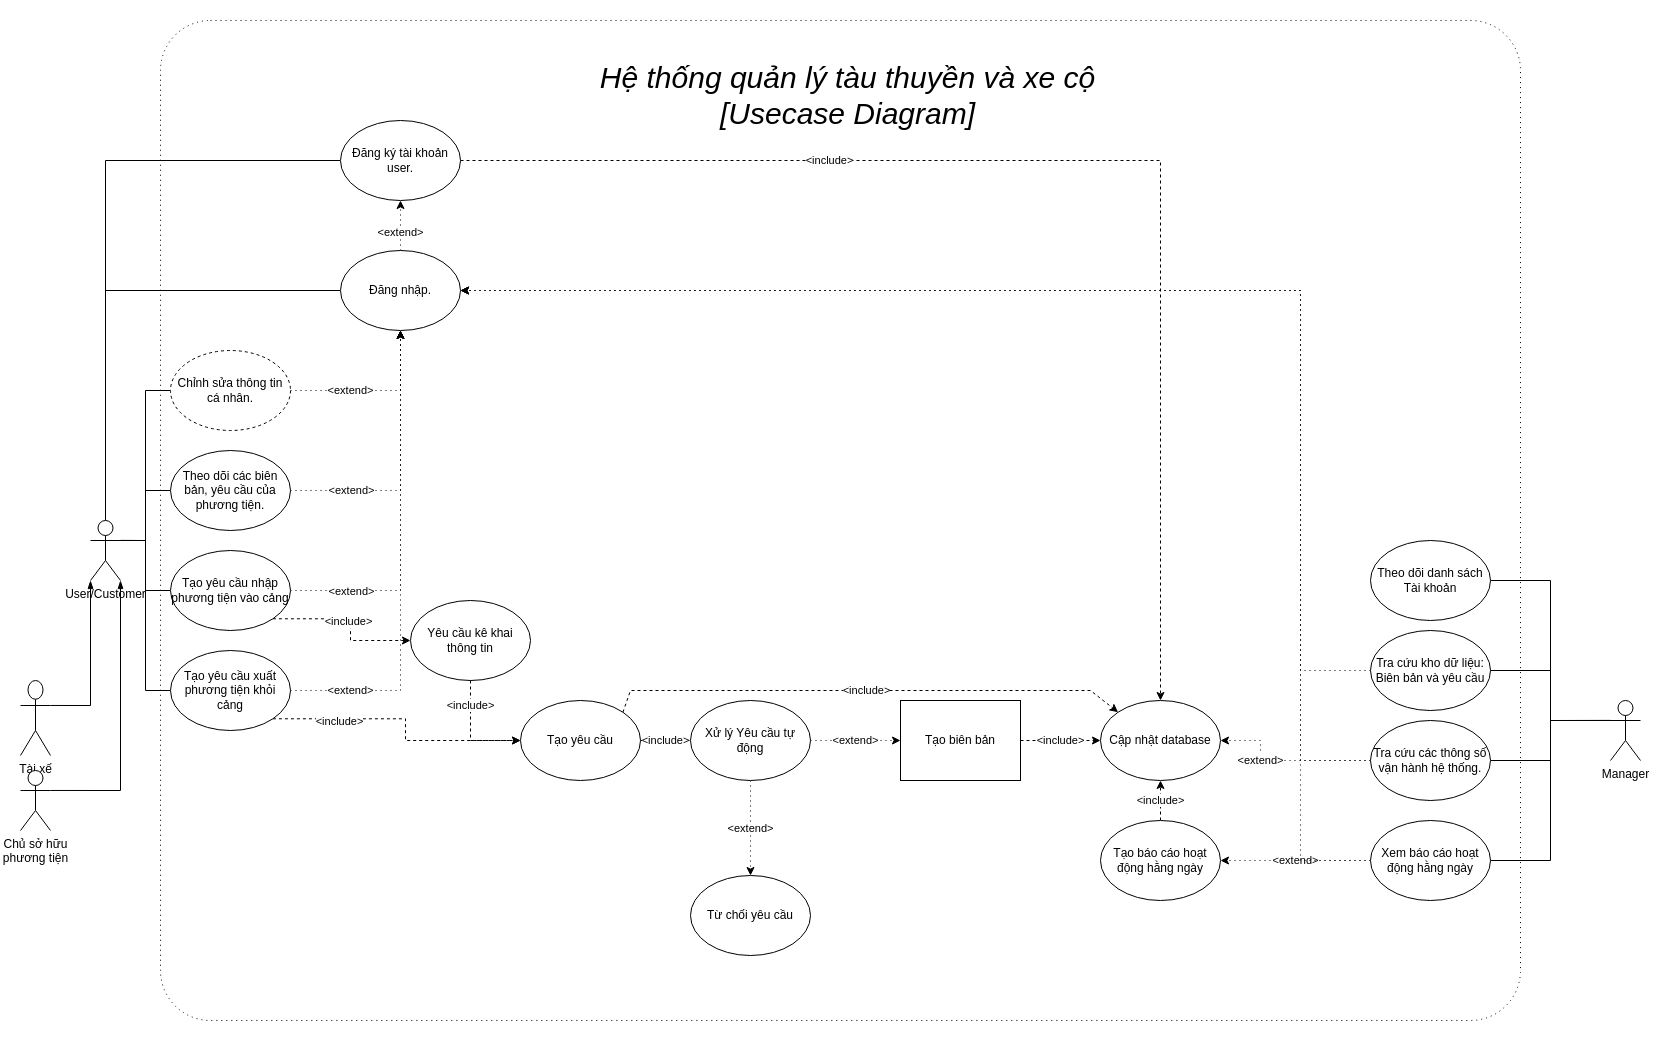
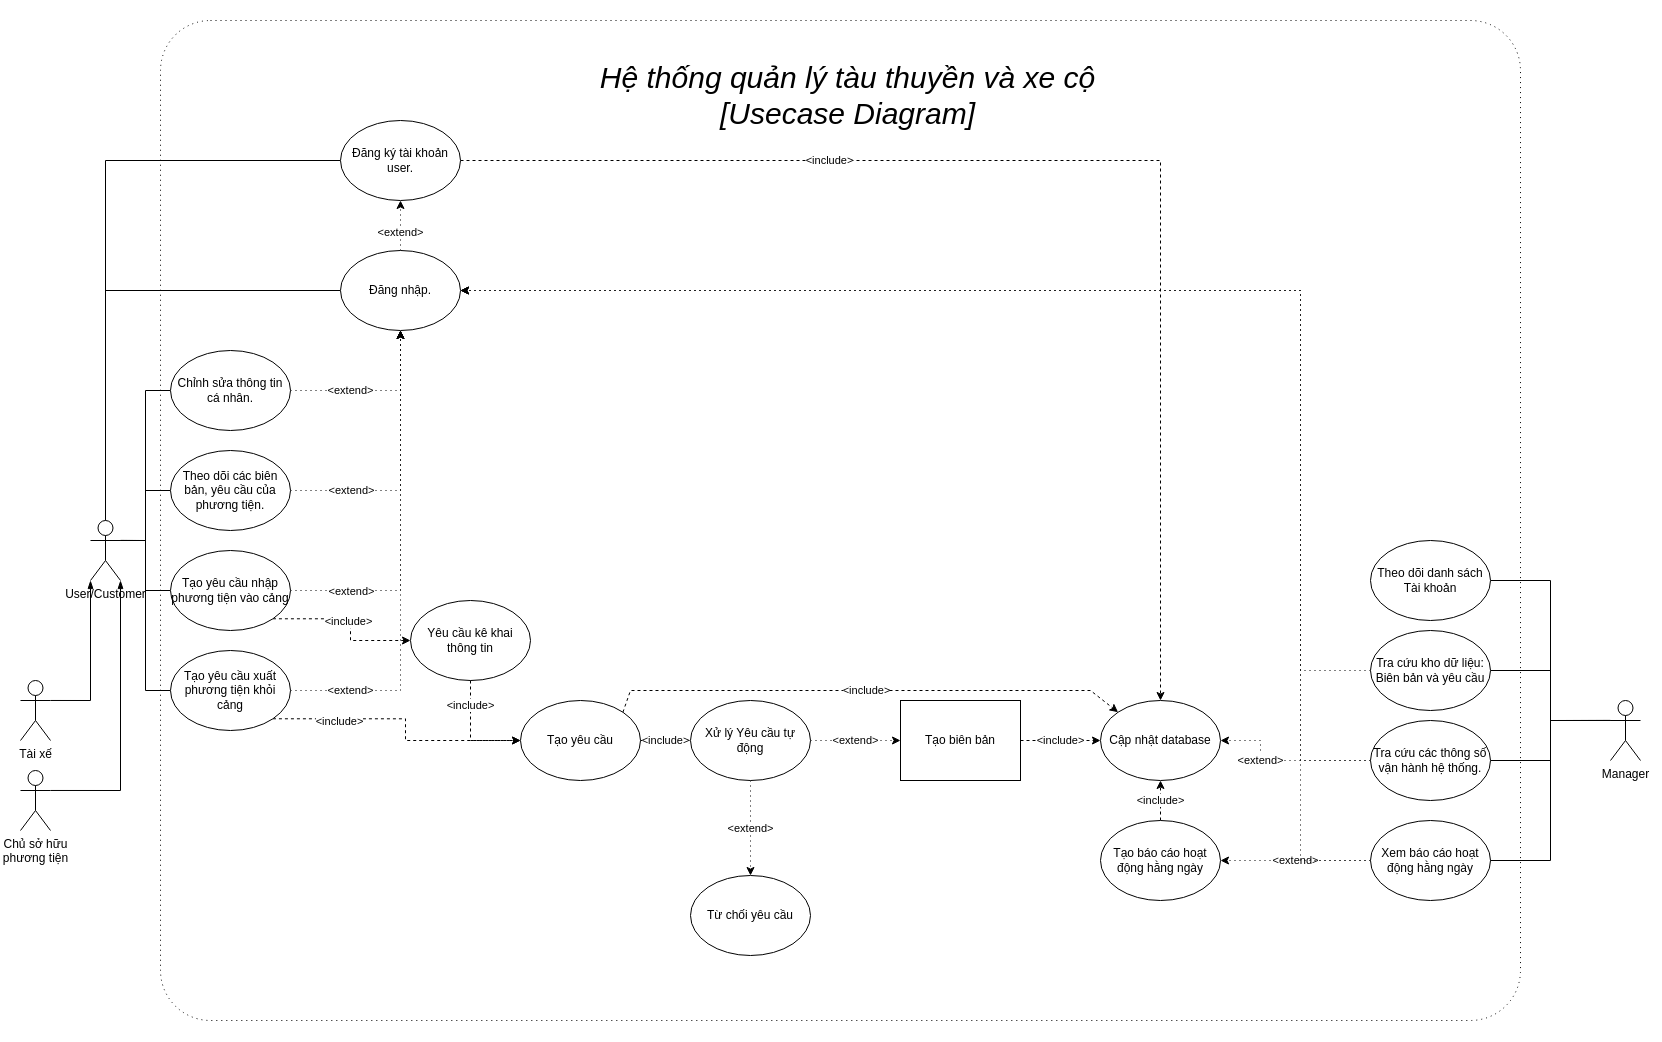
(231, 391) -> (231, 391)
(36, 718) -> (36, 711)
